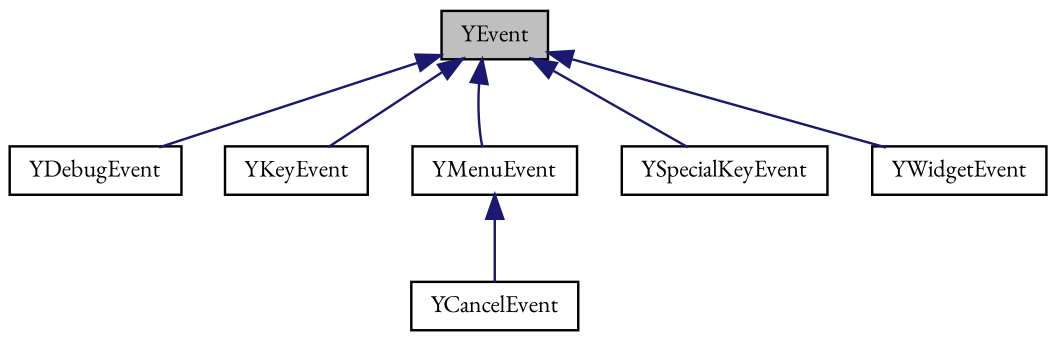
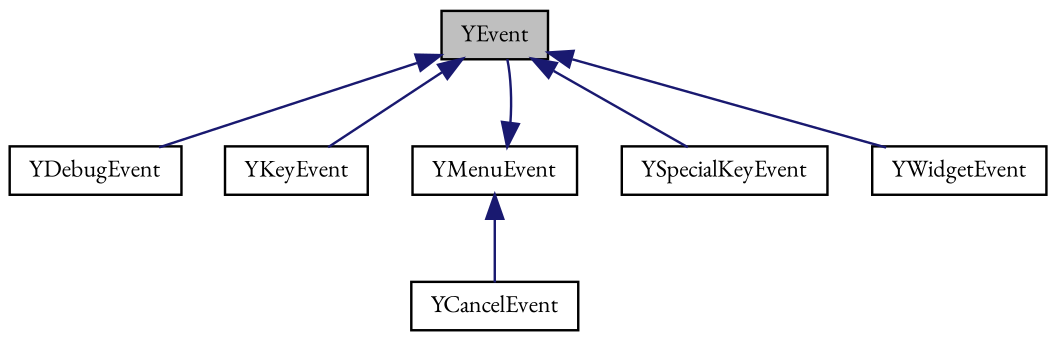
(479, 115) -> (511, 91)
